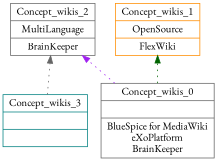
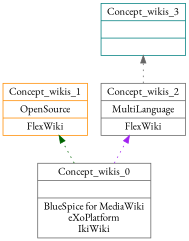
(53, 46) -> (143, 126)
(49, 79) -> (143, 73)
(158, 149) -> (94, 229)
